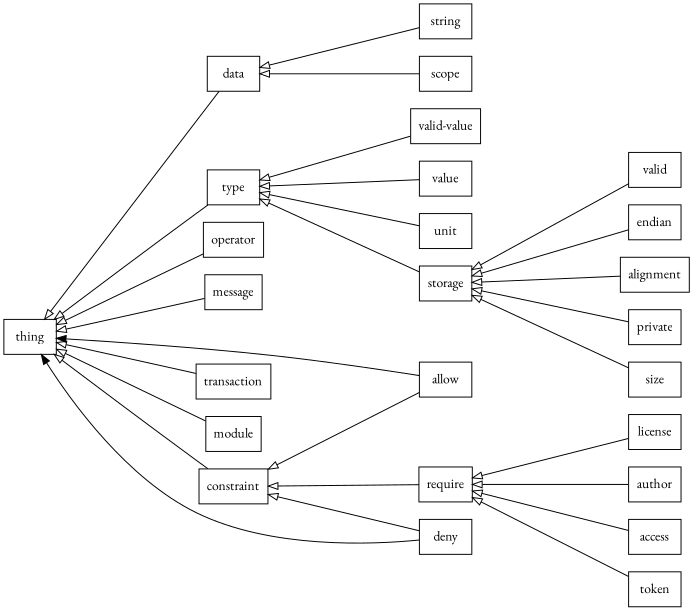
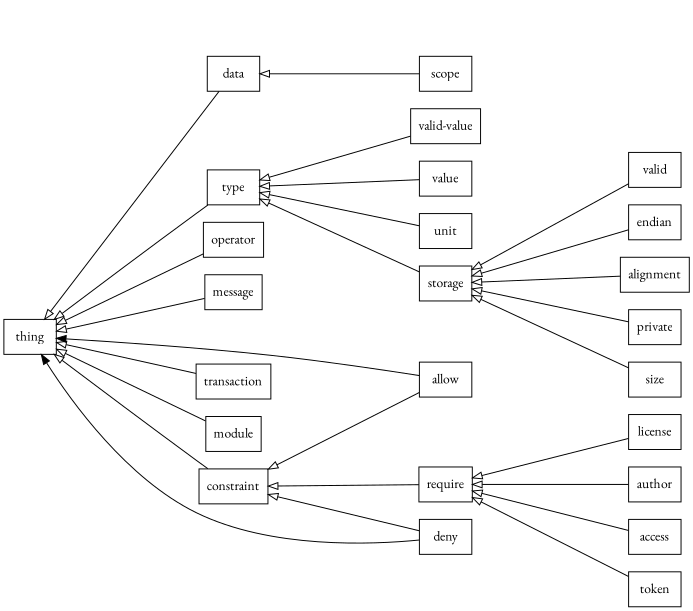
(446, 21) -> none
